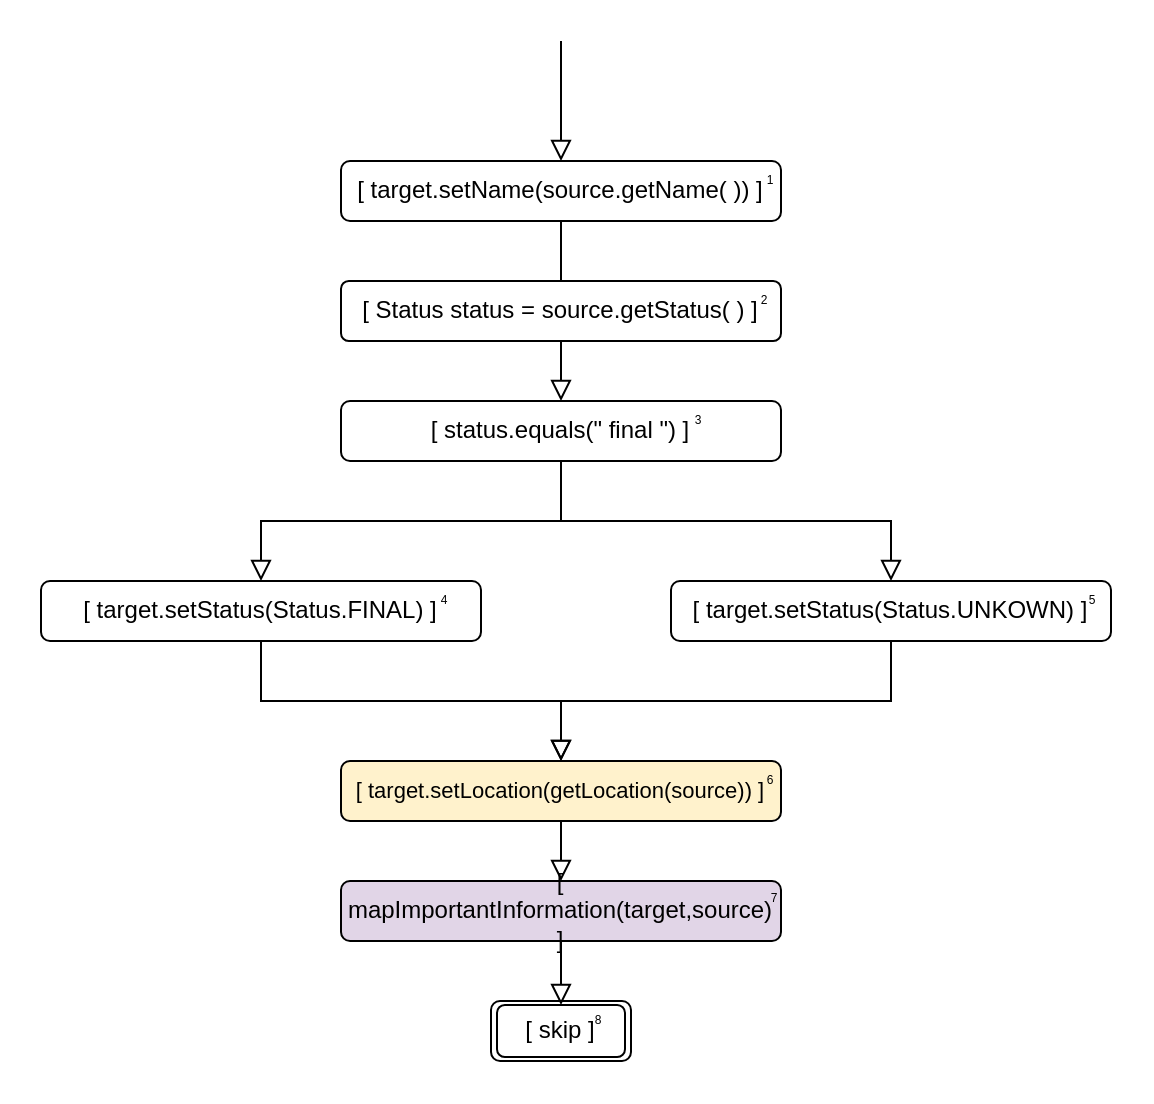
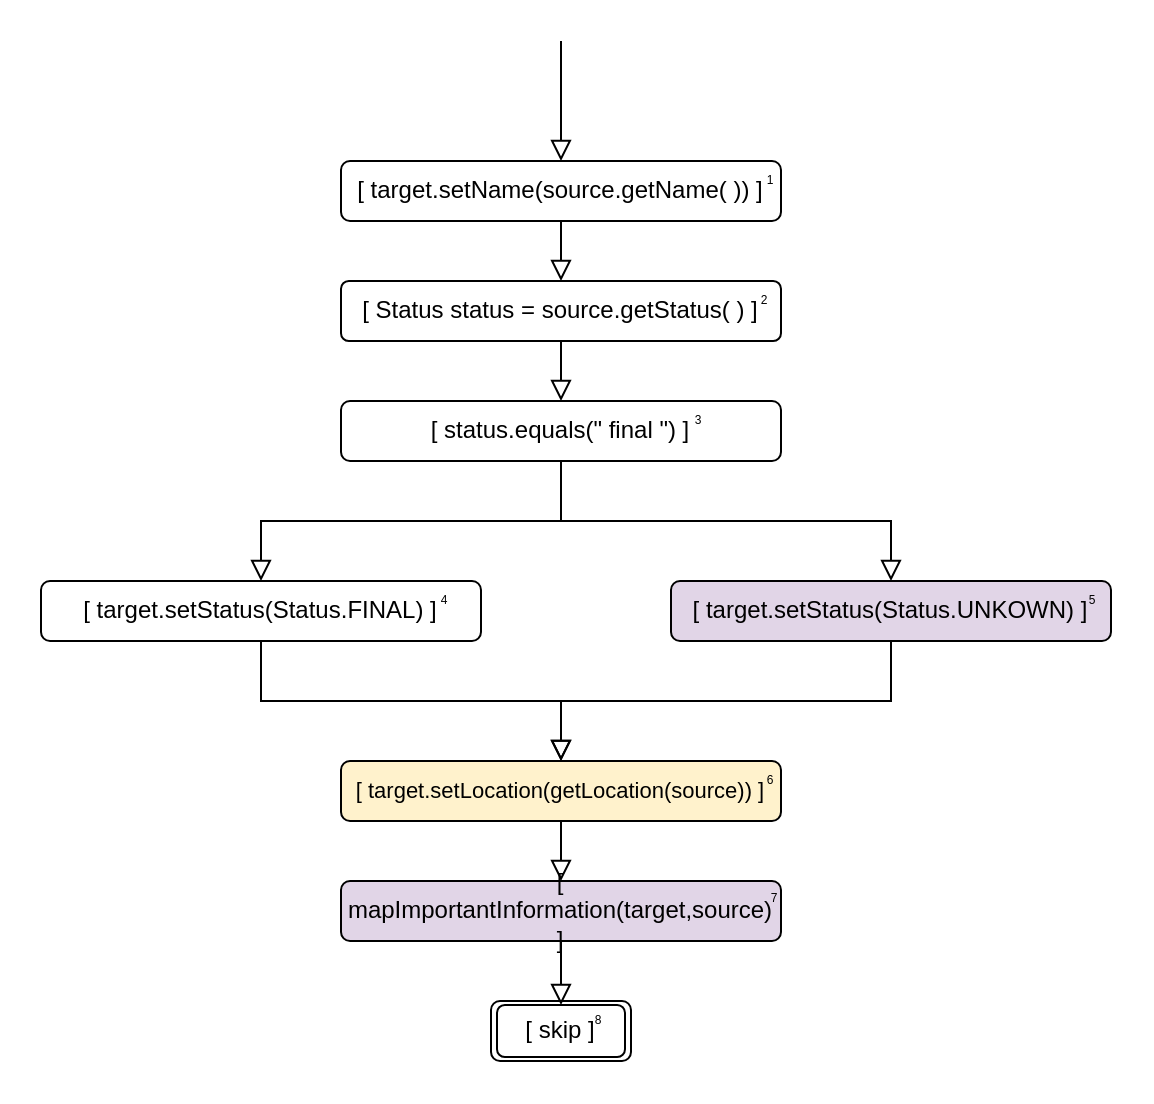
(561, 268) -> (561, 259)
(891, 611) -> (891, 611)
